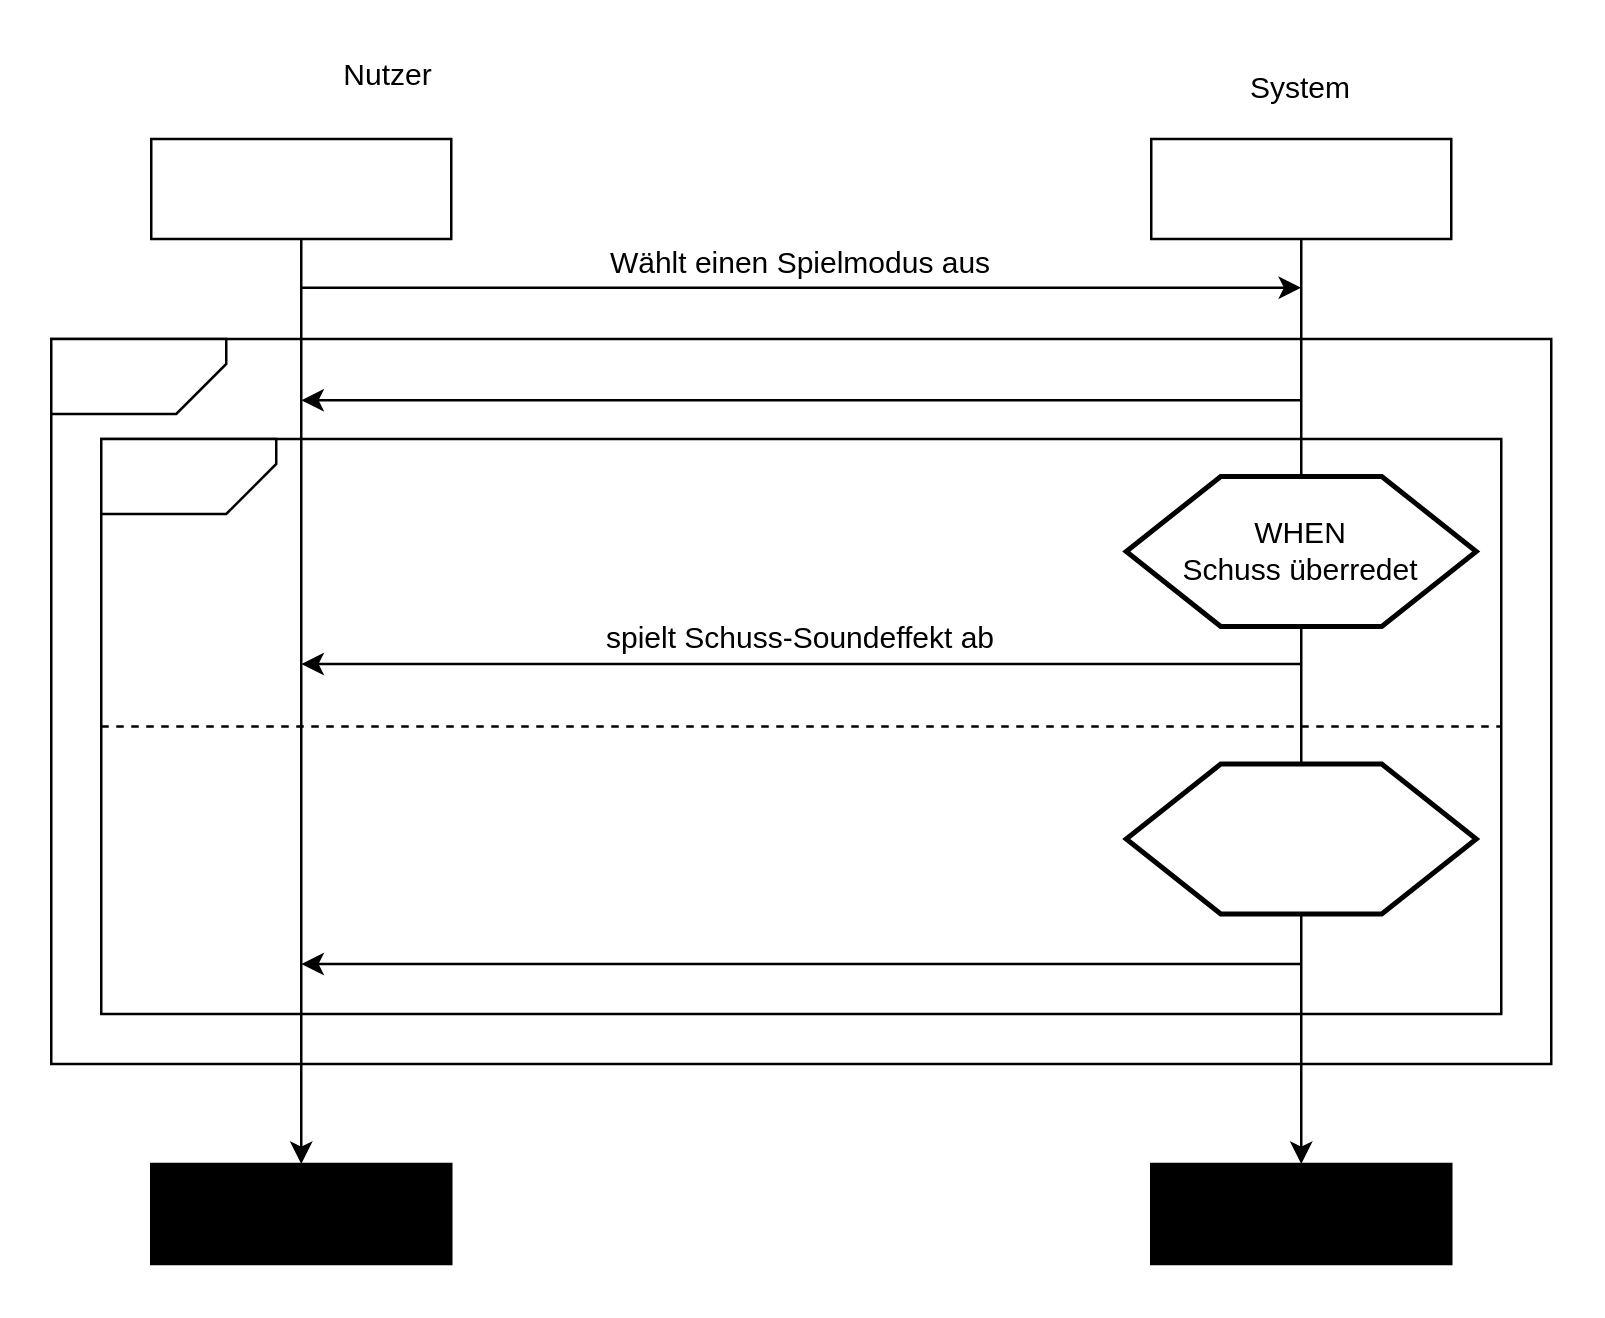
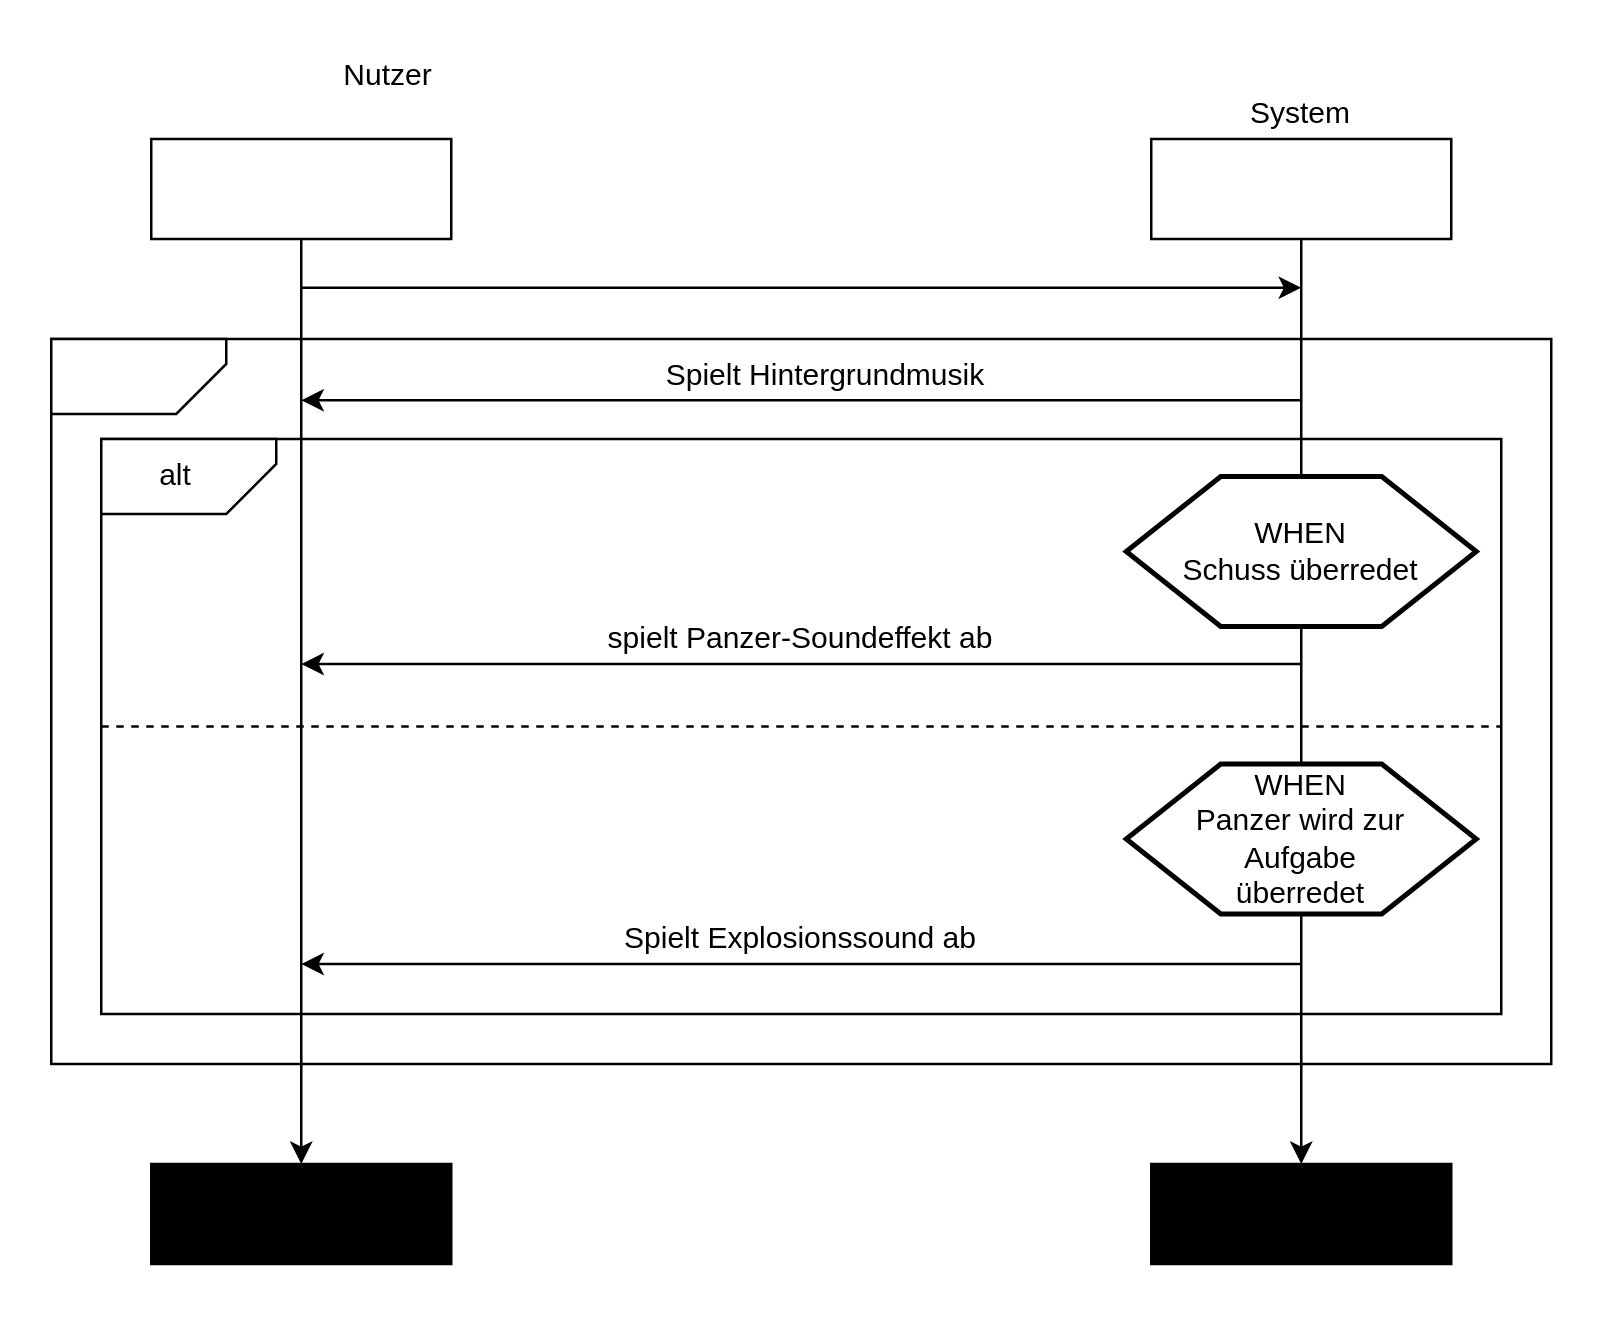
(1301, 89) -> (1301, 114)
(801, 264) -> none
none -> (826, 376)
none -> (176, 476)
(801, 639) -> (801, 639)
none -> (1301, 839)
none -> (801, 939)
